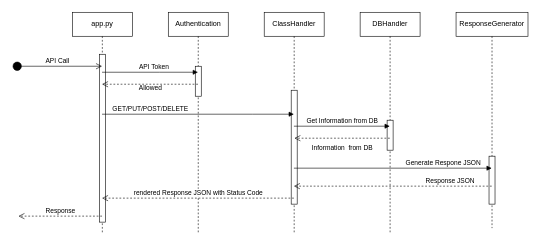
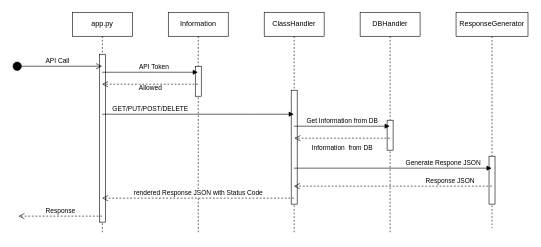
(198, 24) -> (198, 24)
